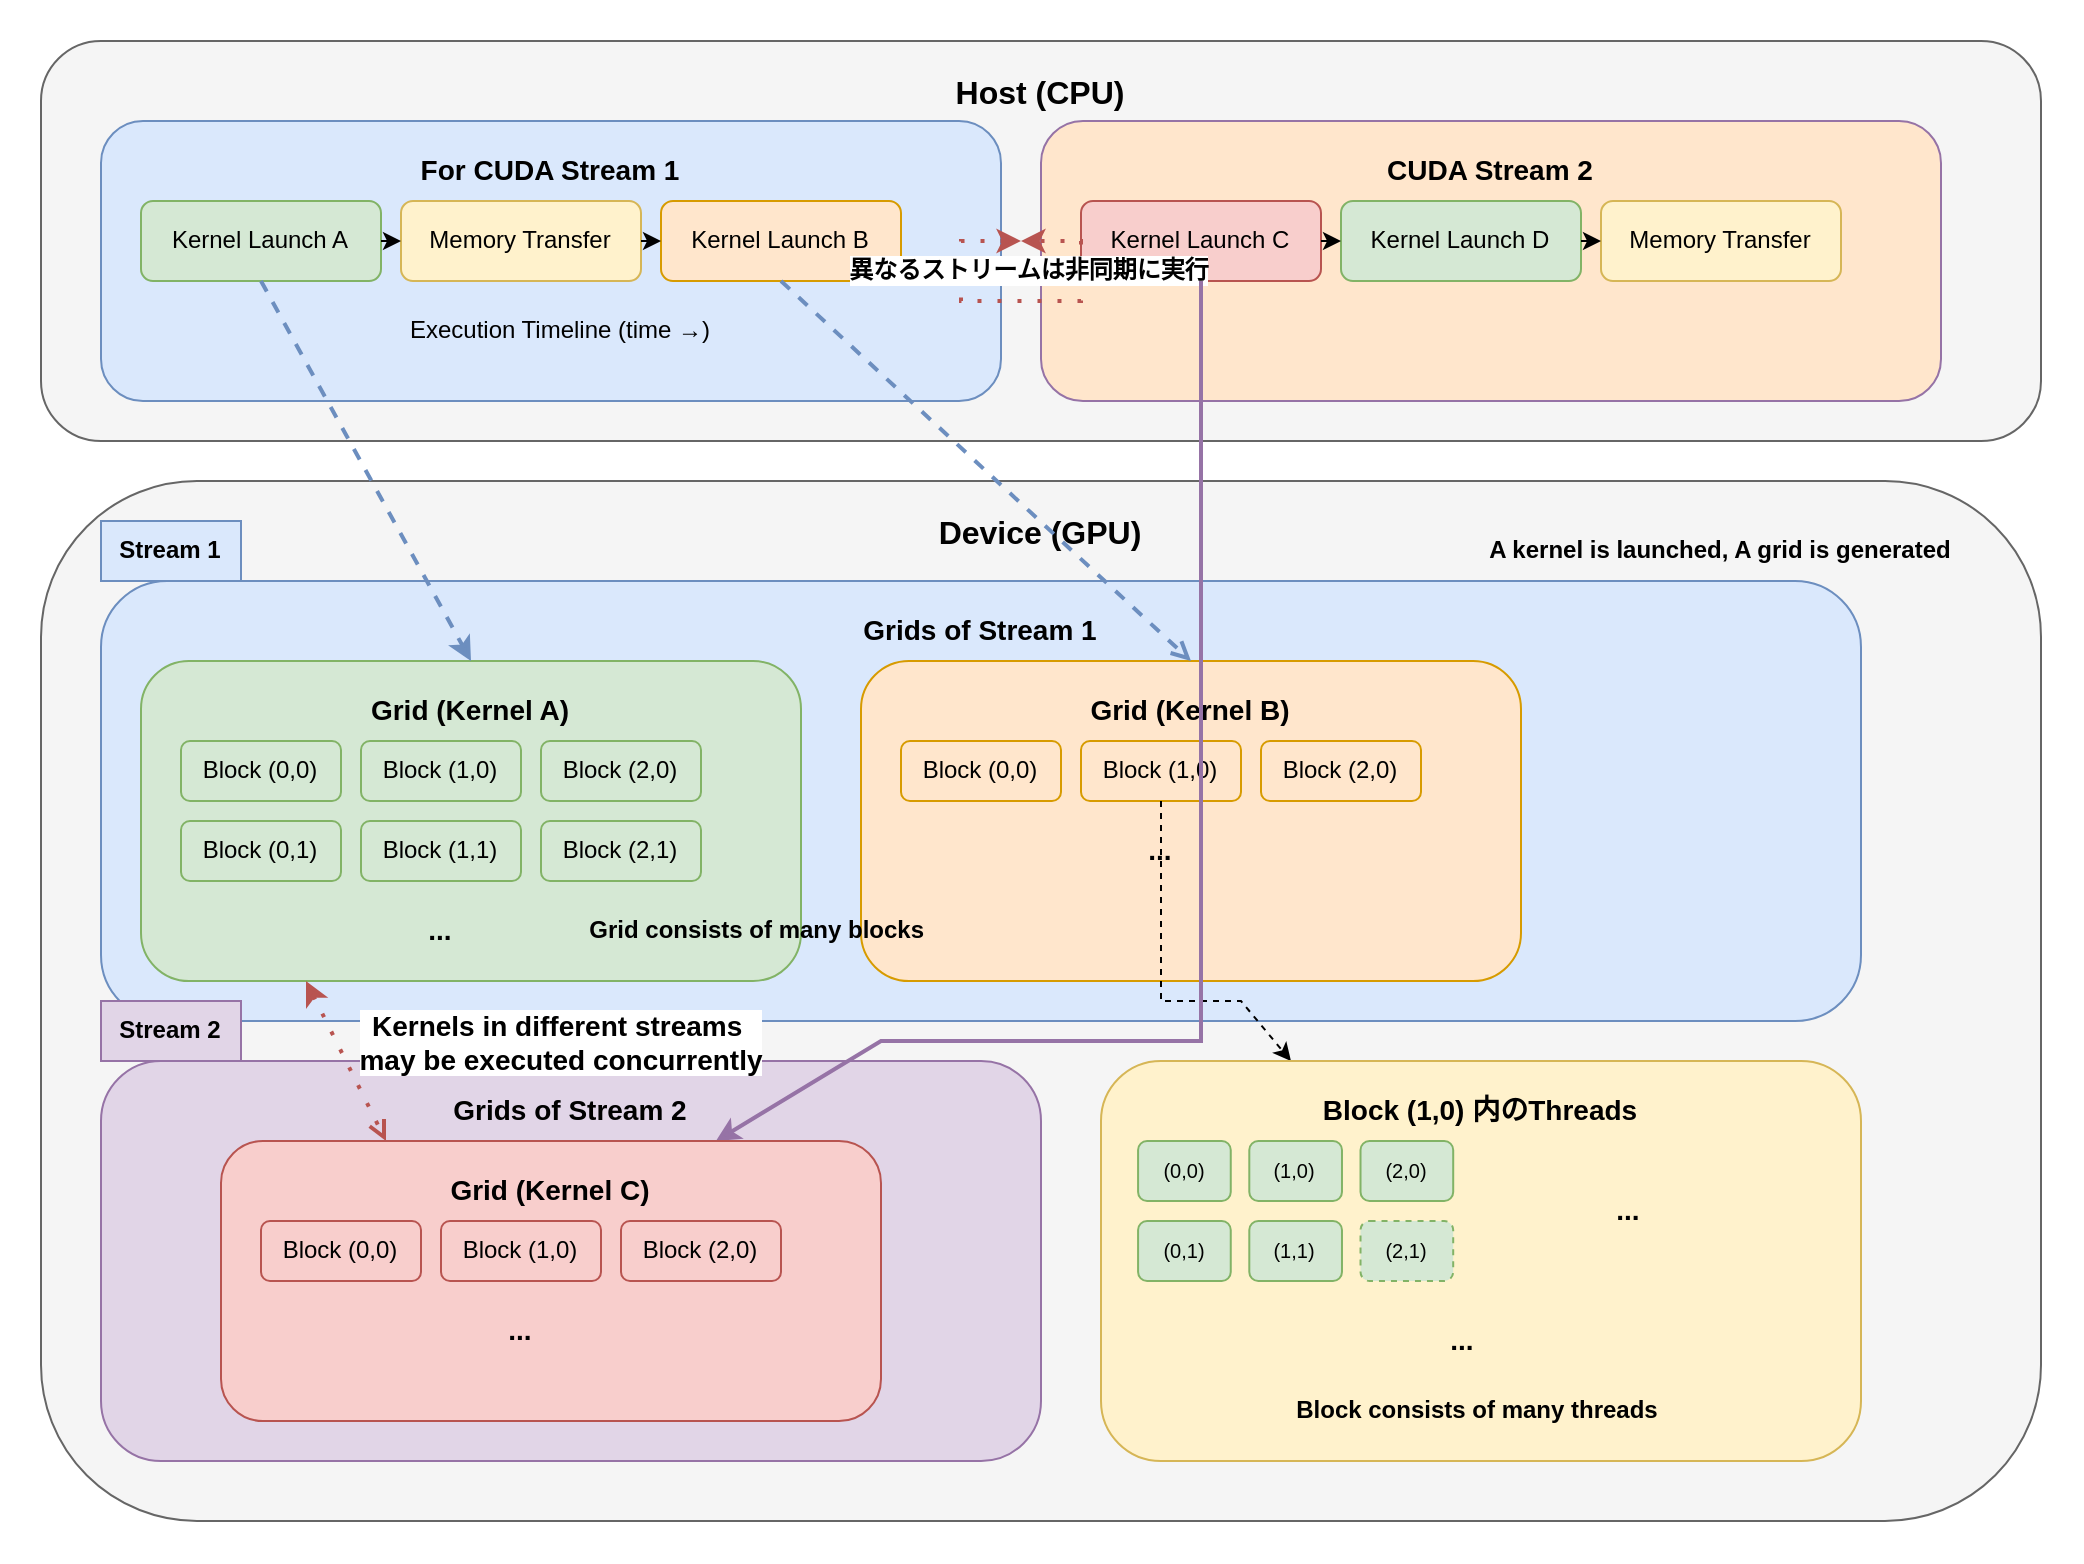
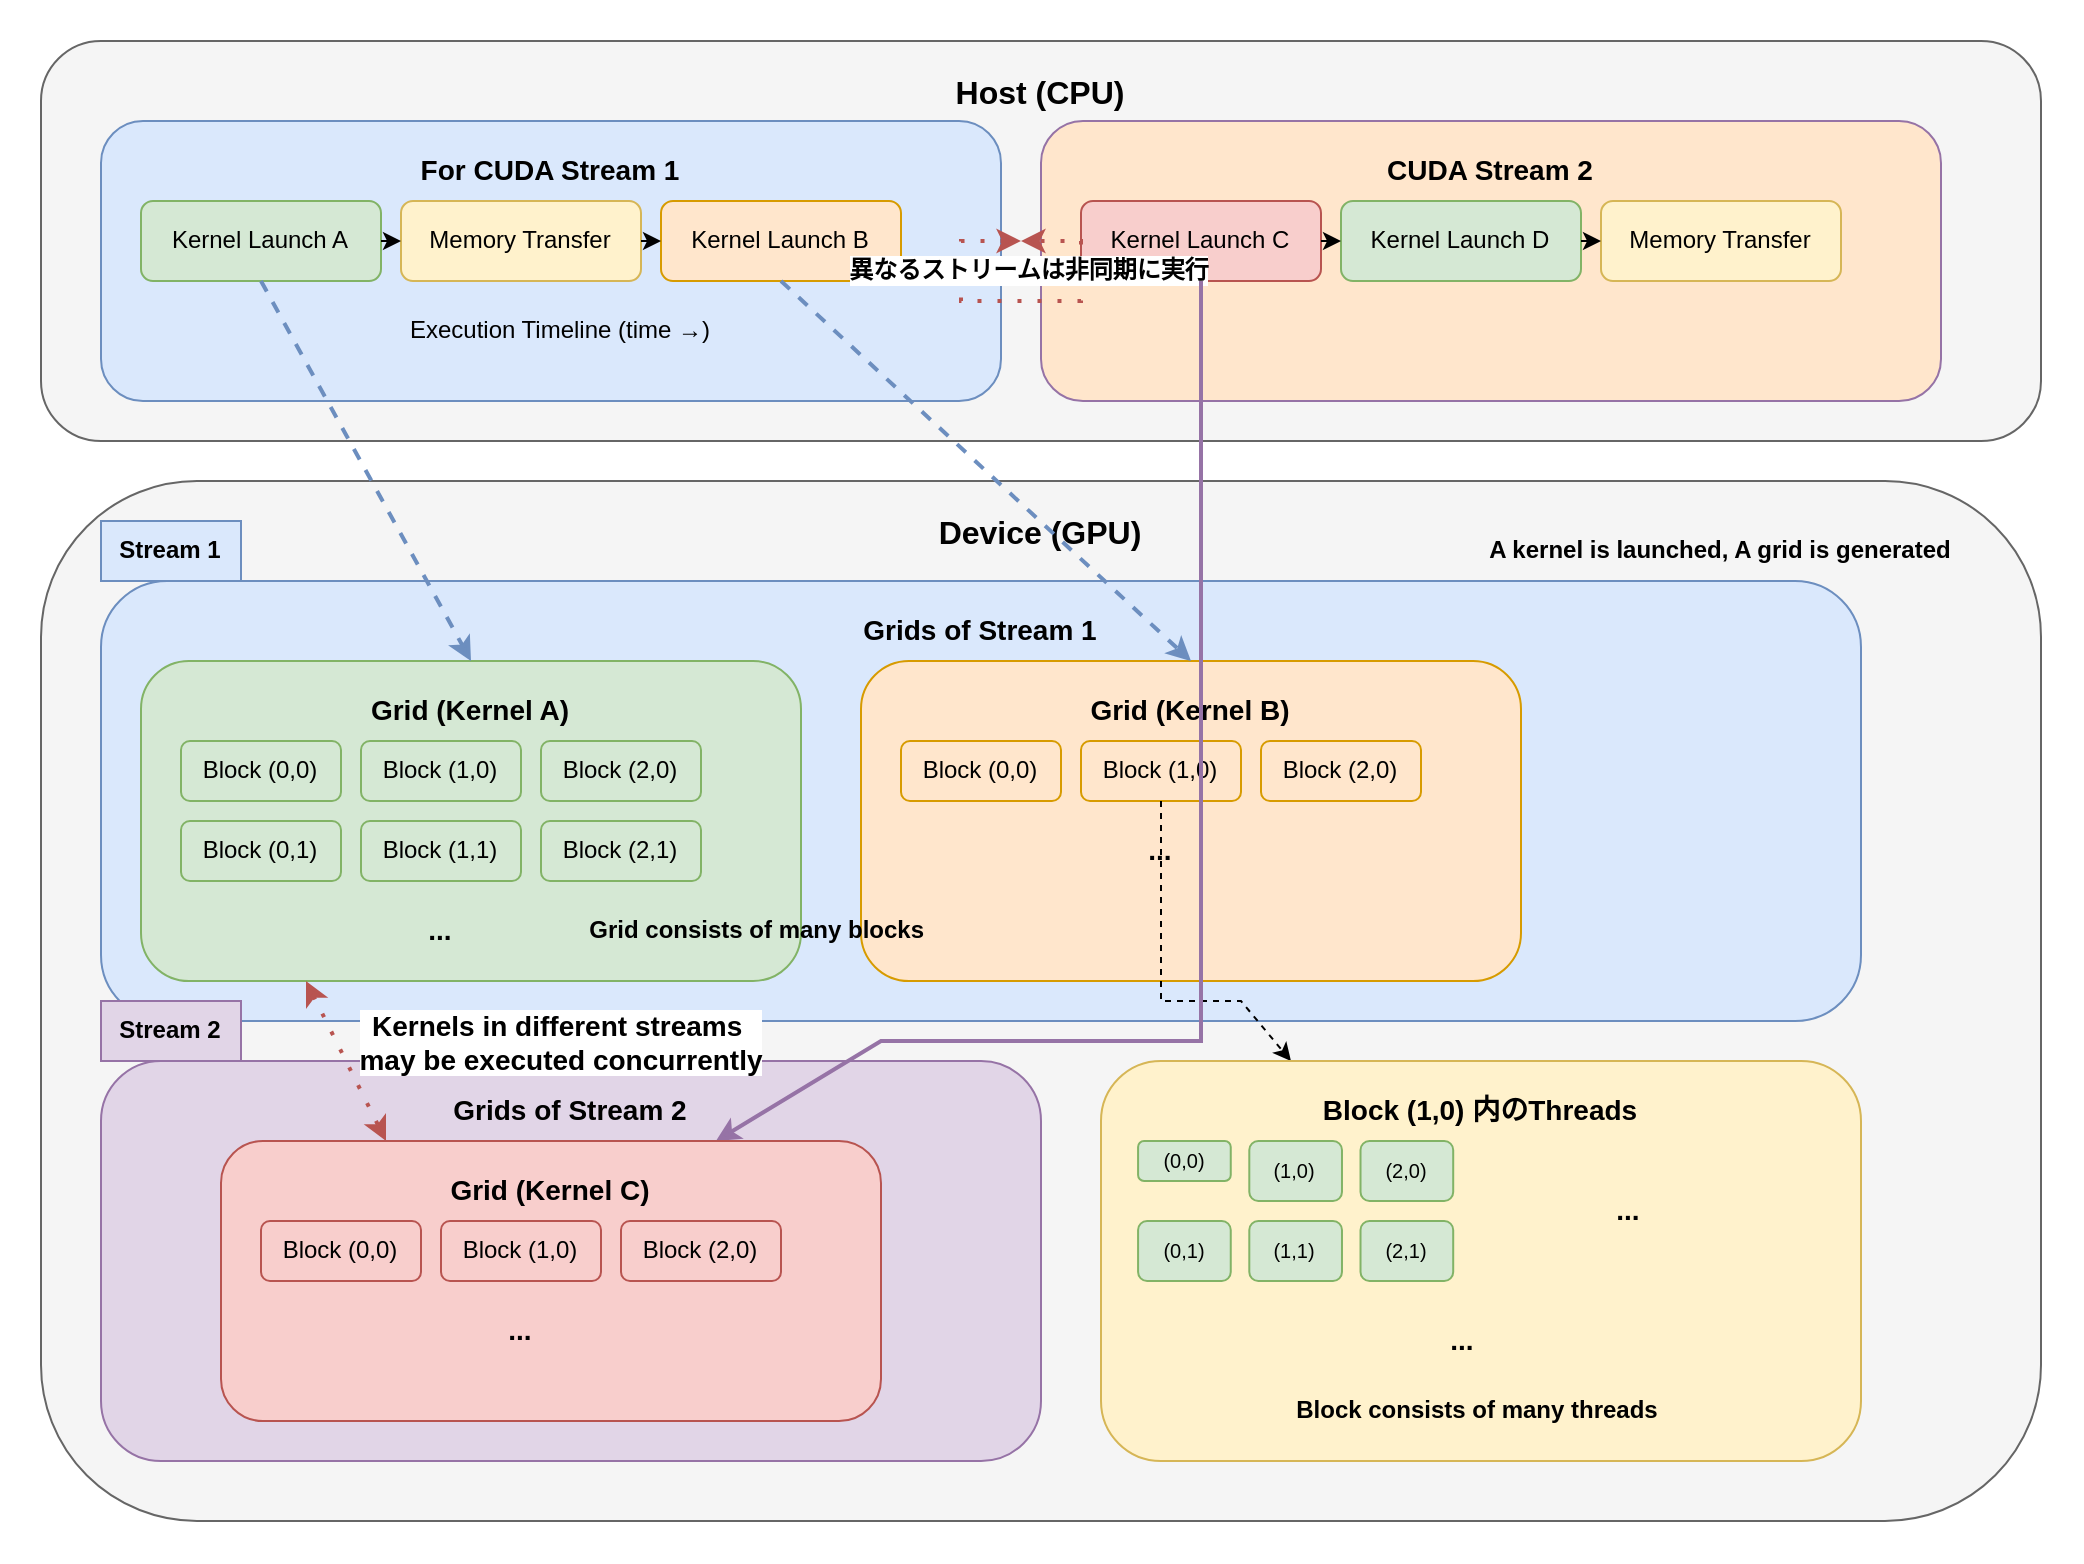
(1179, 650) -> (1177, 648)
(379, 1128) -> (377, 1124)
(1184, 1171) -> (1184, 1161)
(1407, 1251) -> (1407, 1251)
